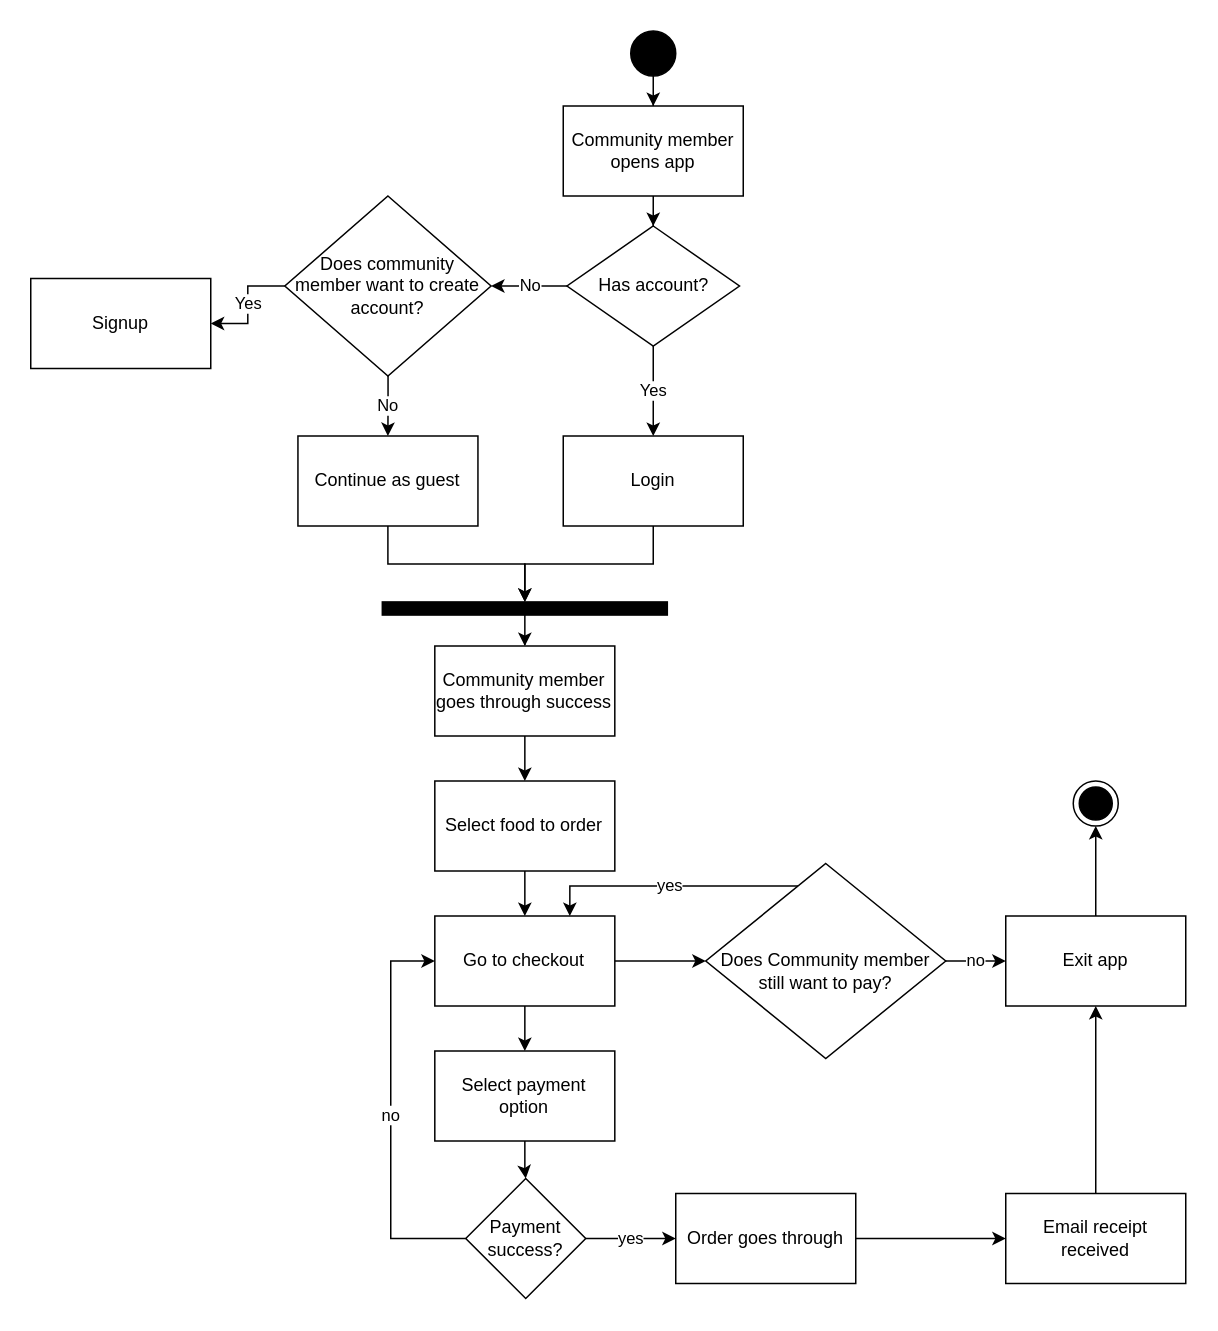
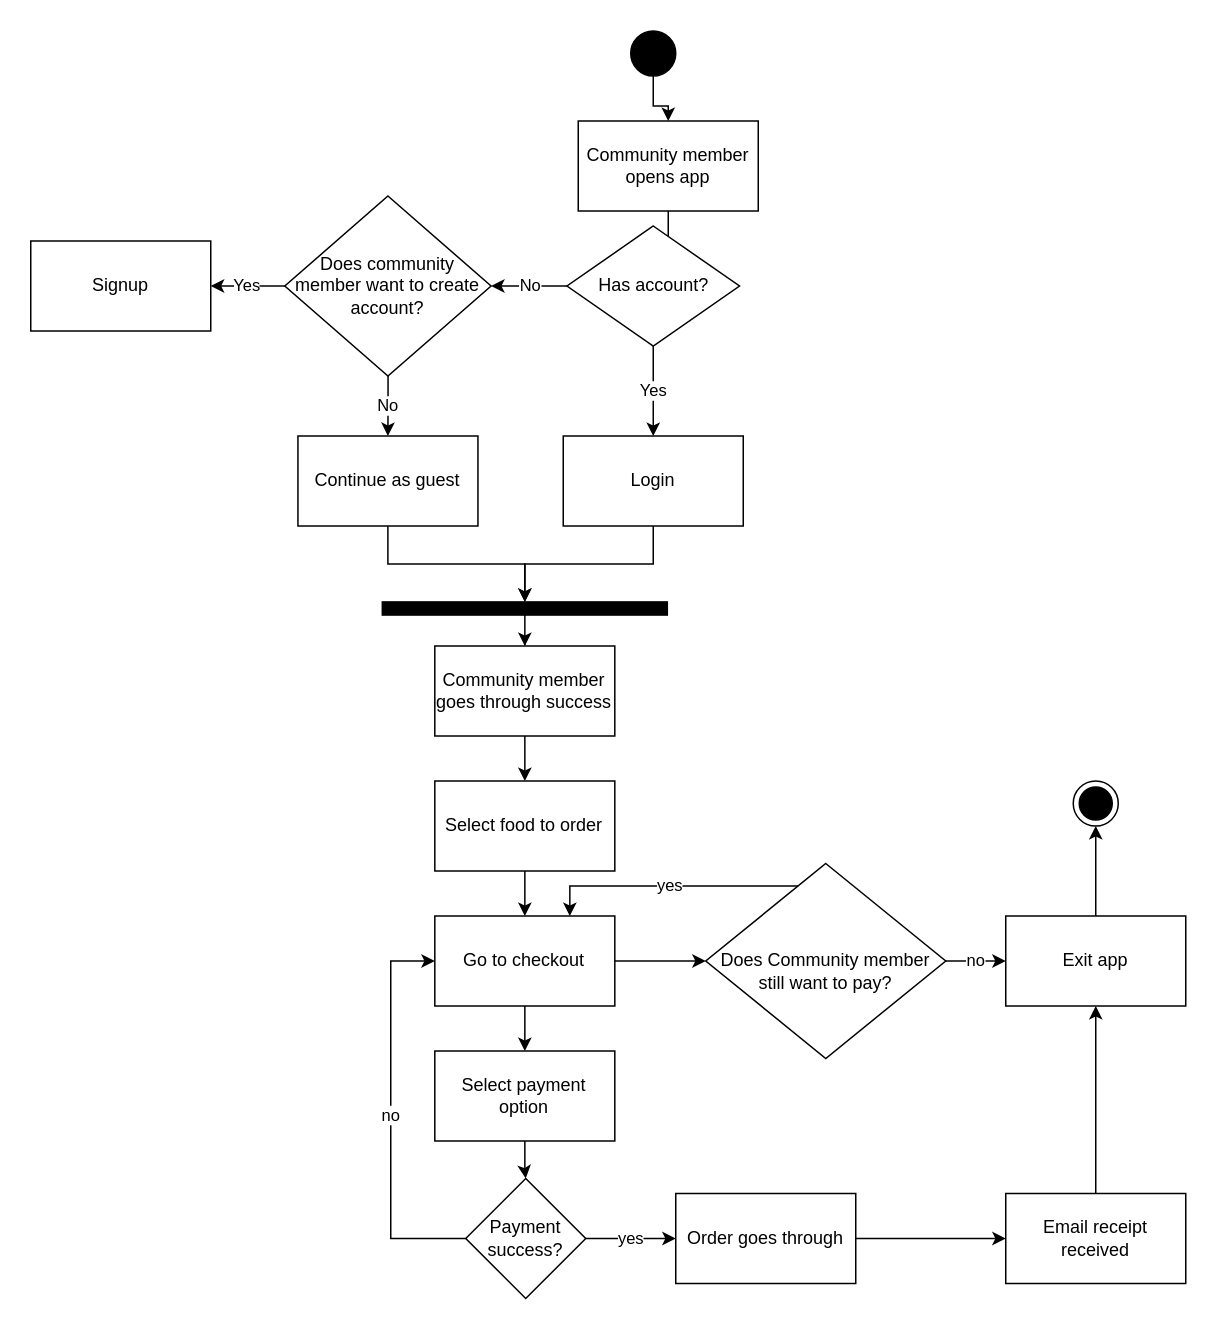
(653, 151) -> (668, 166)
(121, 323) -> (121, 286)
